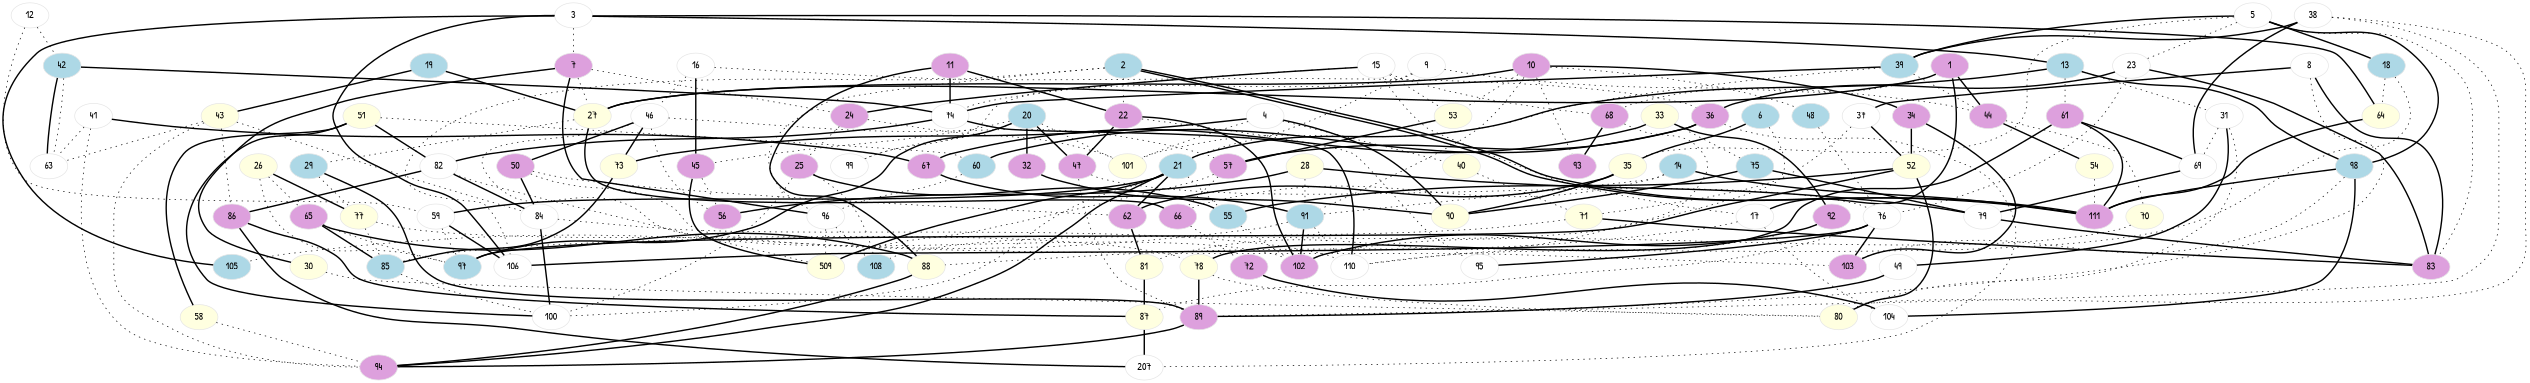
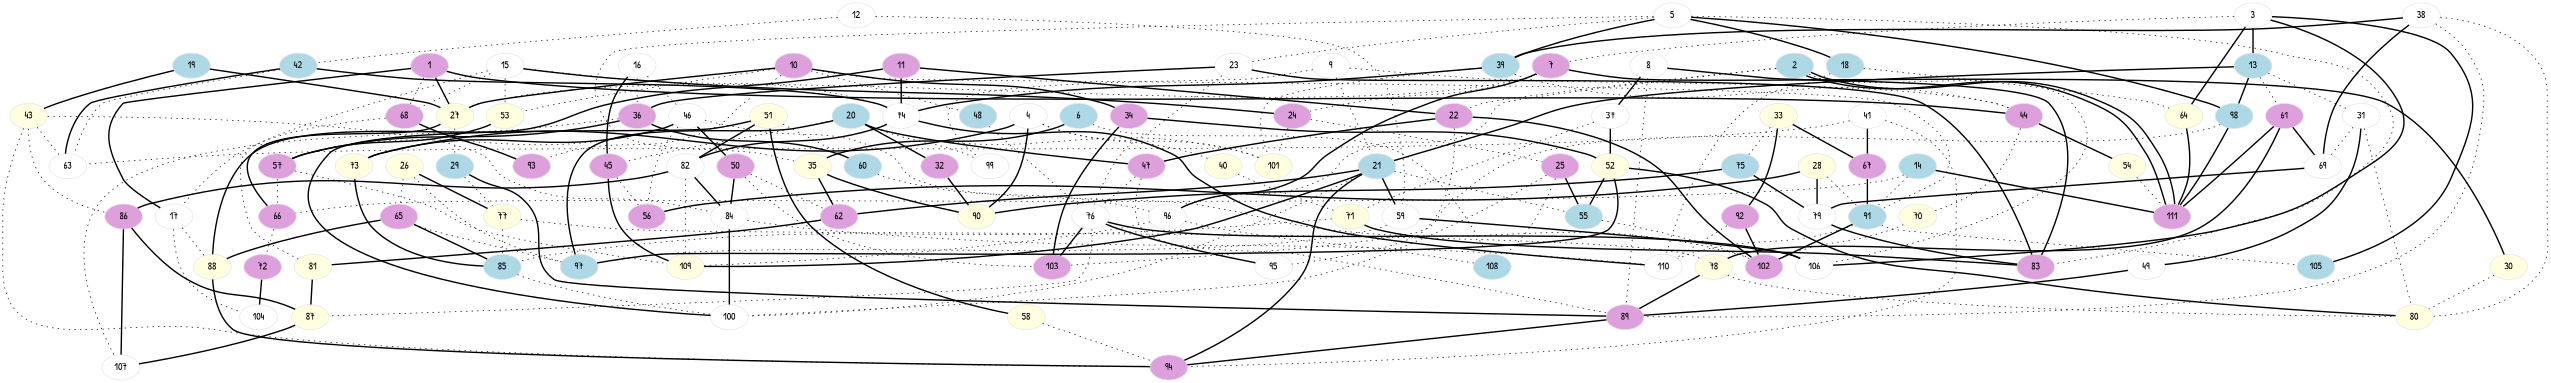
(826, 267) -> (685, 267)
(2145, 306) -> none
(1144, 367) -> (121, 367)
